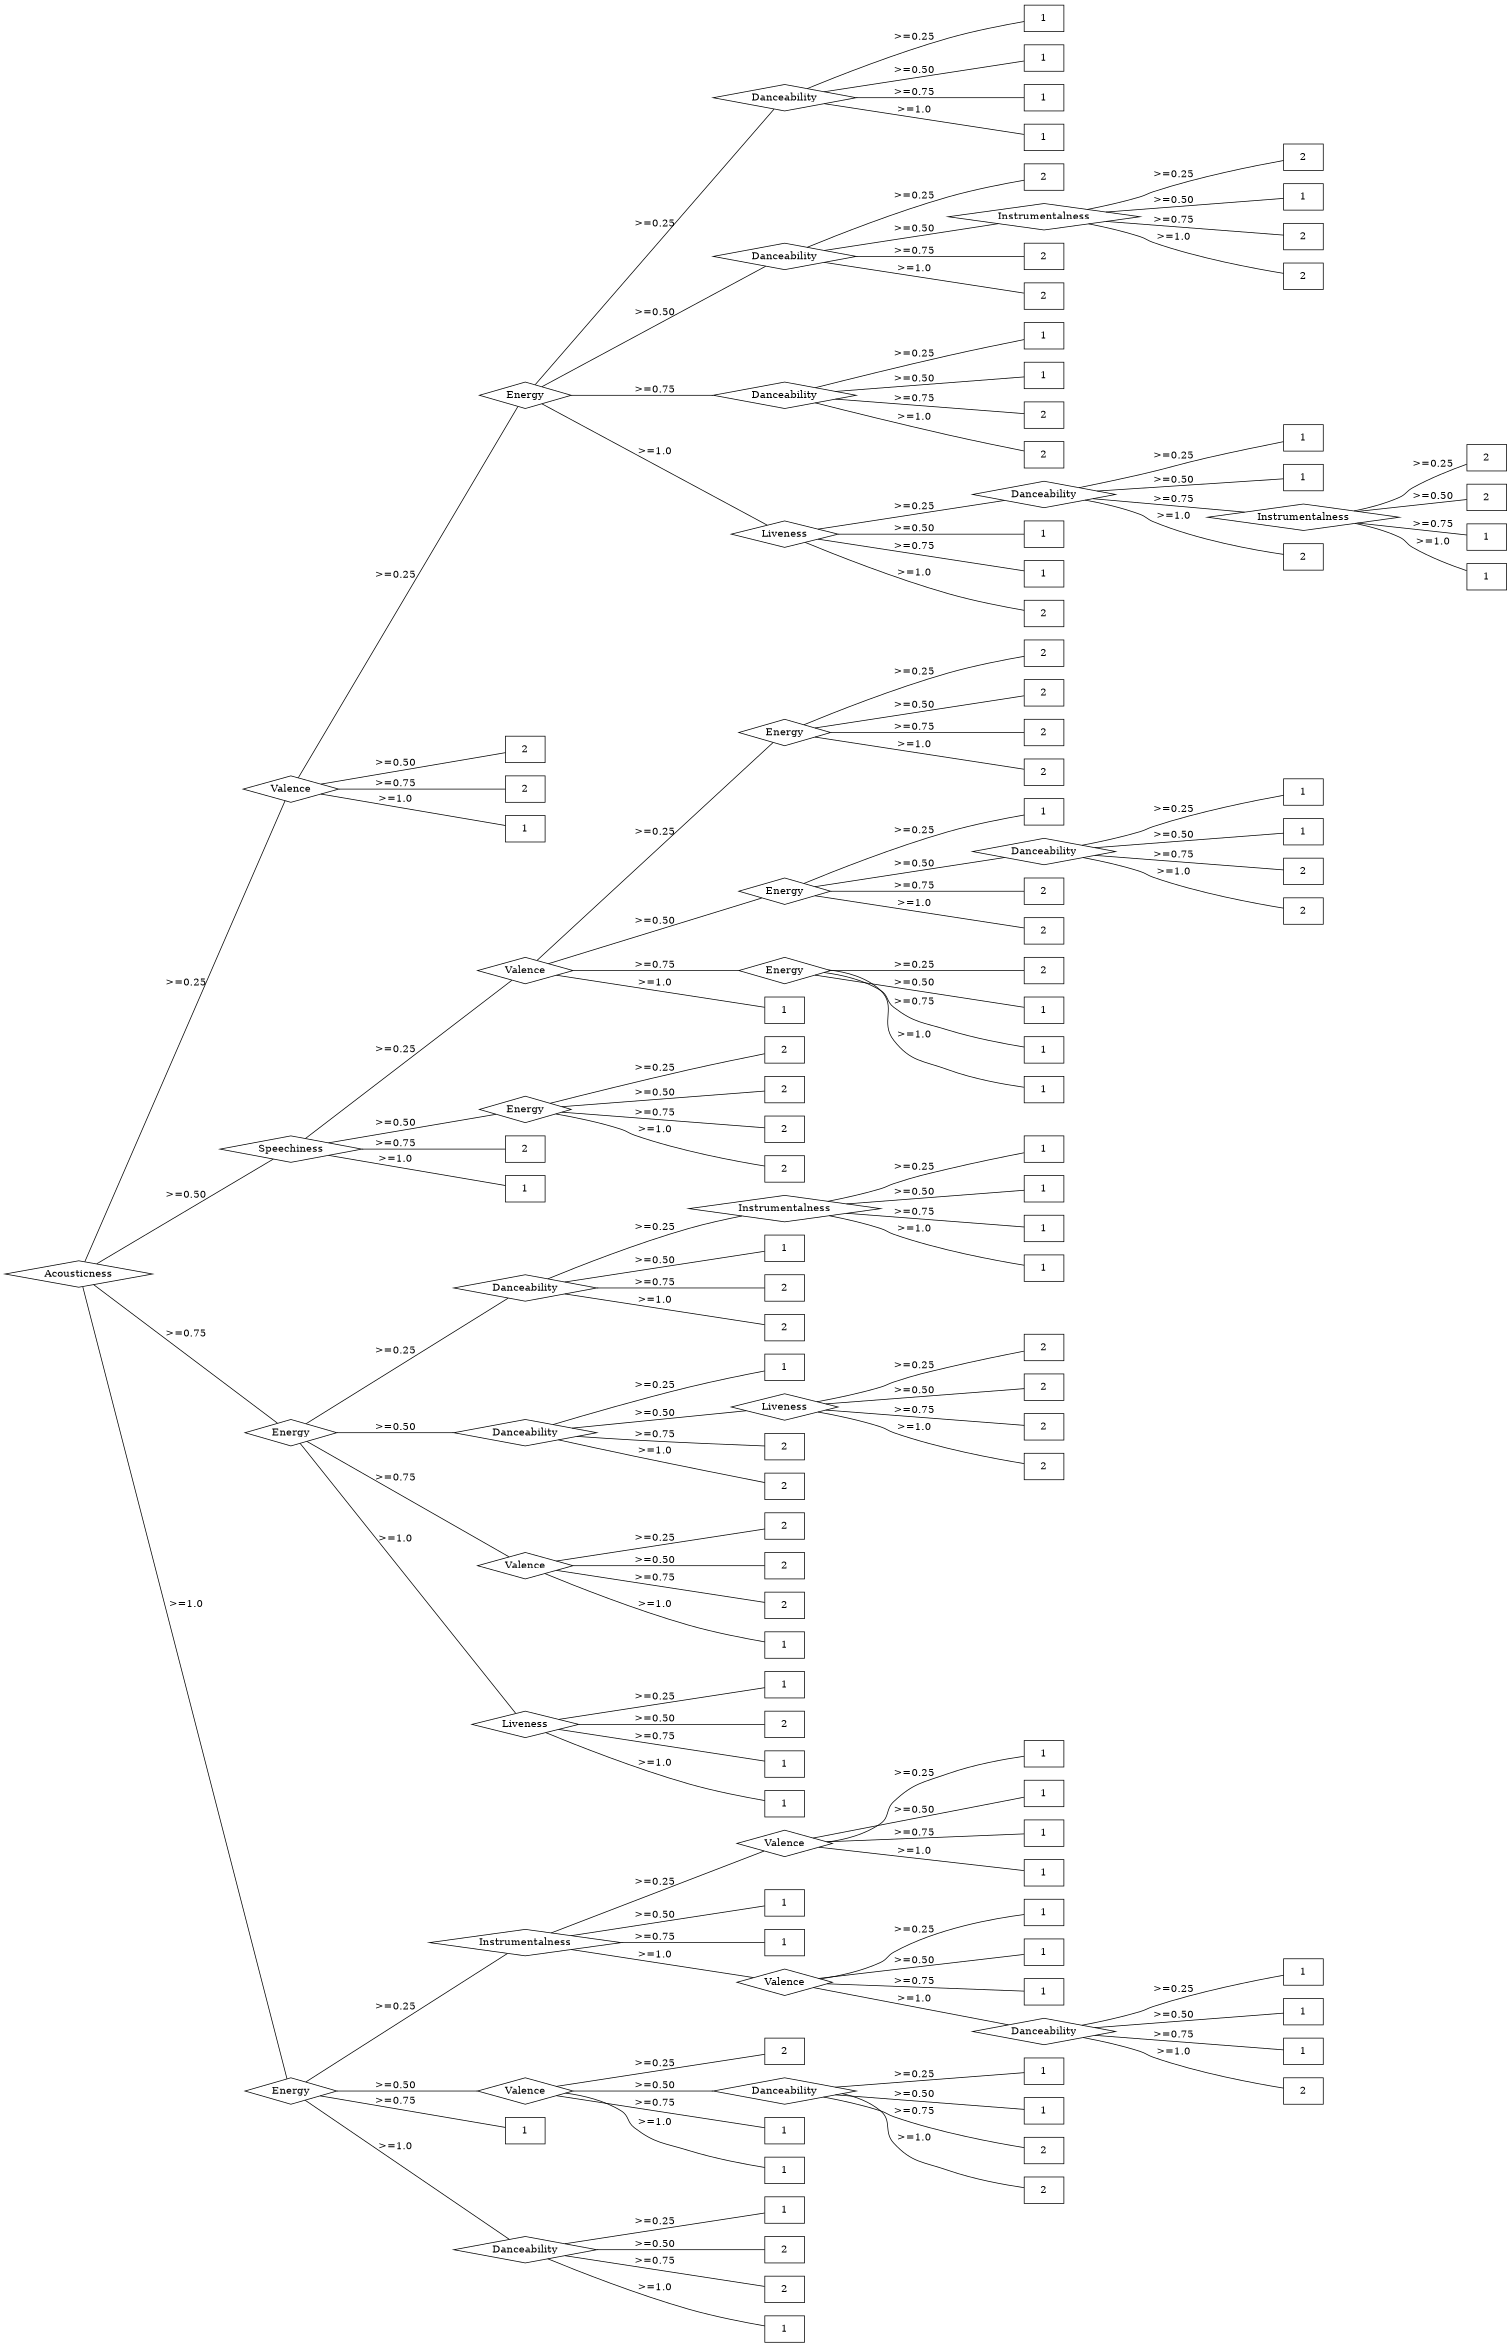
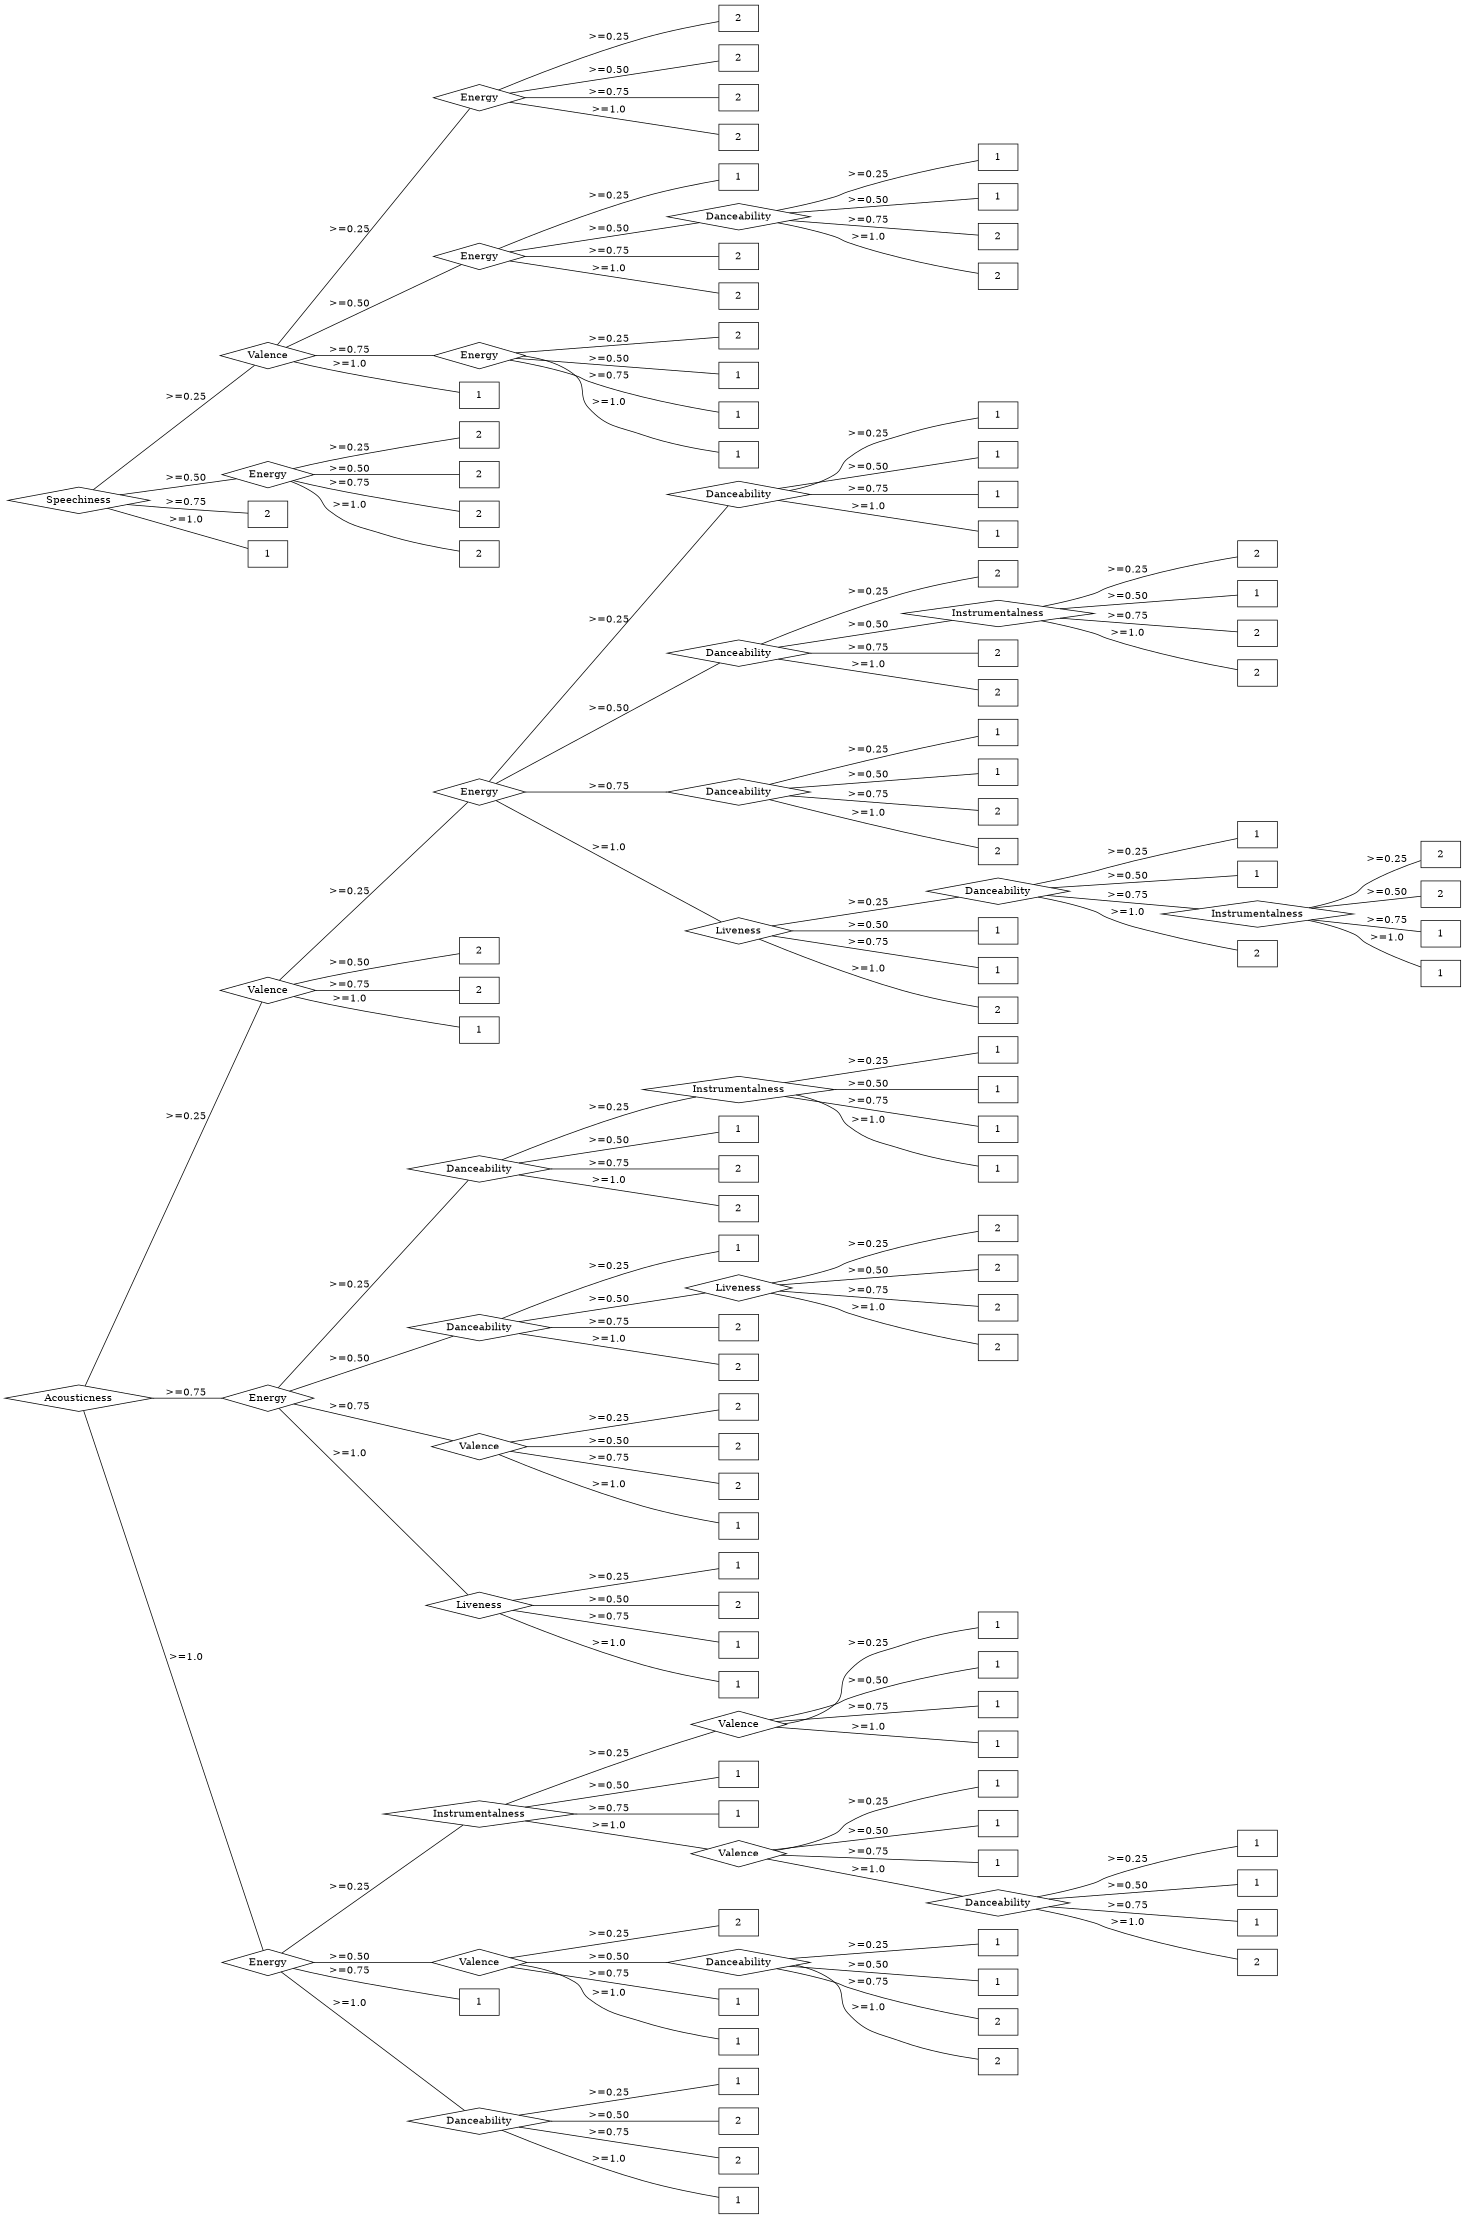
(185, 1211) -> none
